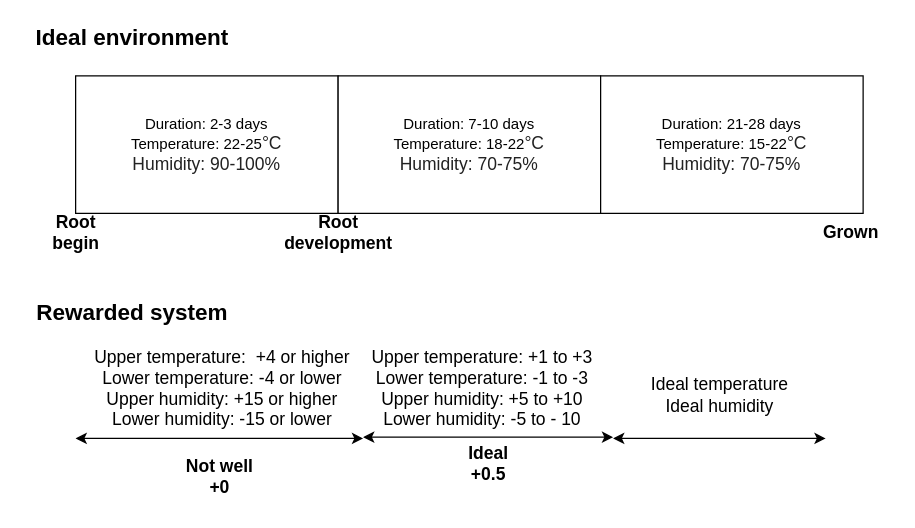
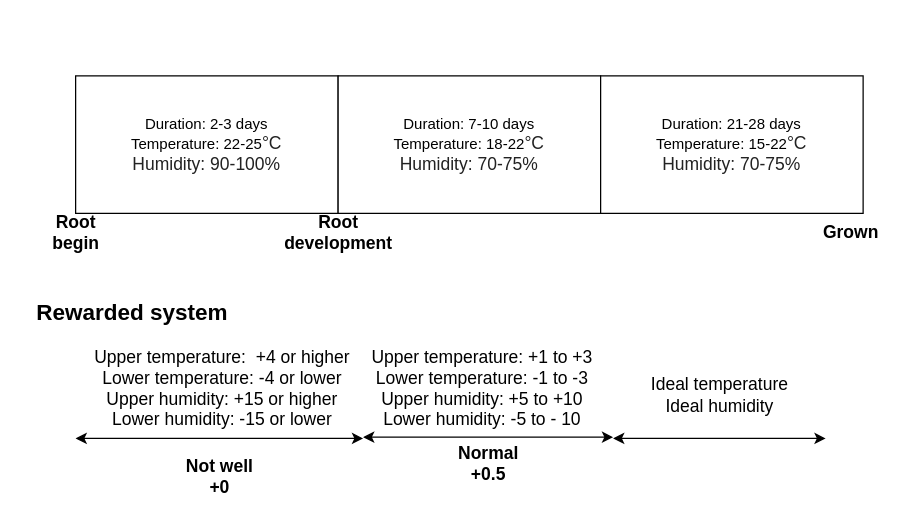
(132, 38) -> none
(489, 463) -> (489, 463)
